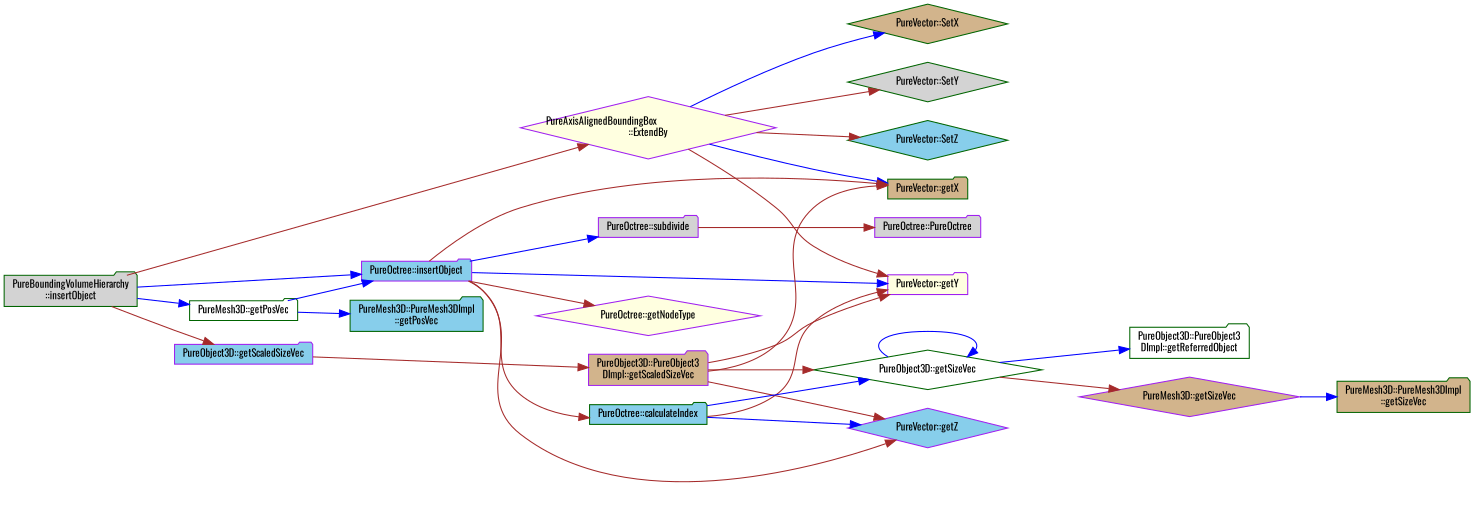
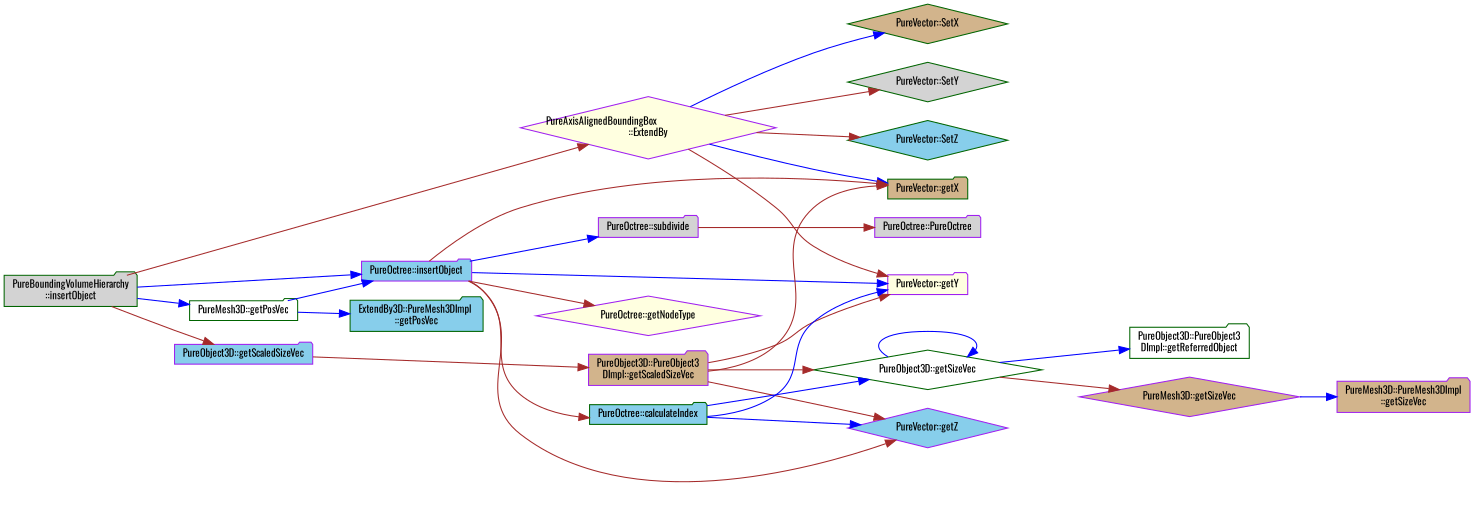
(417, 316) -> (417, 316)
(795, 360) -> (795, 360)
(1404, 397) -> (1404, 397)
